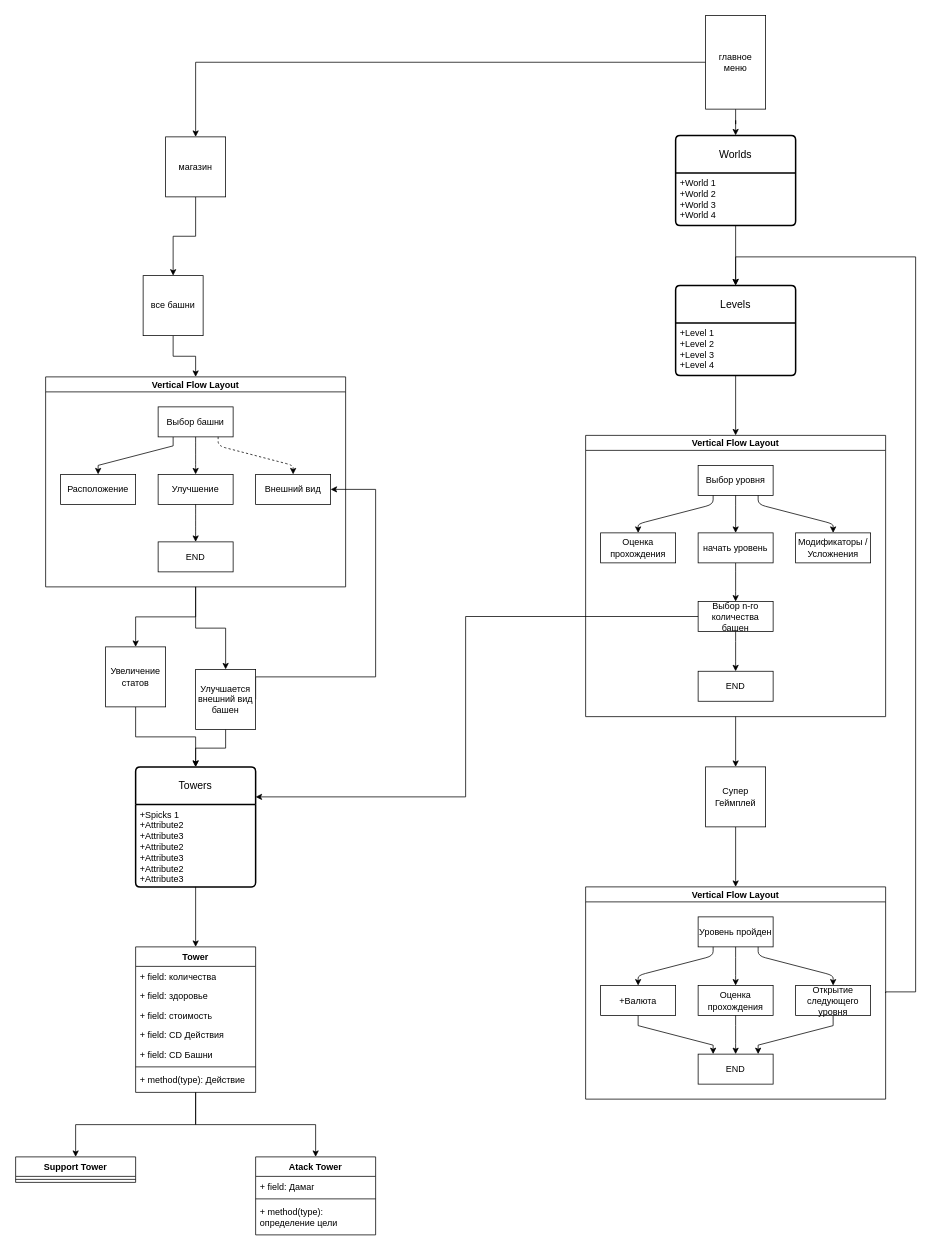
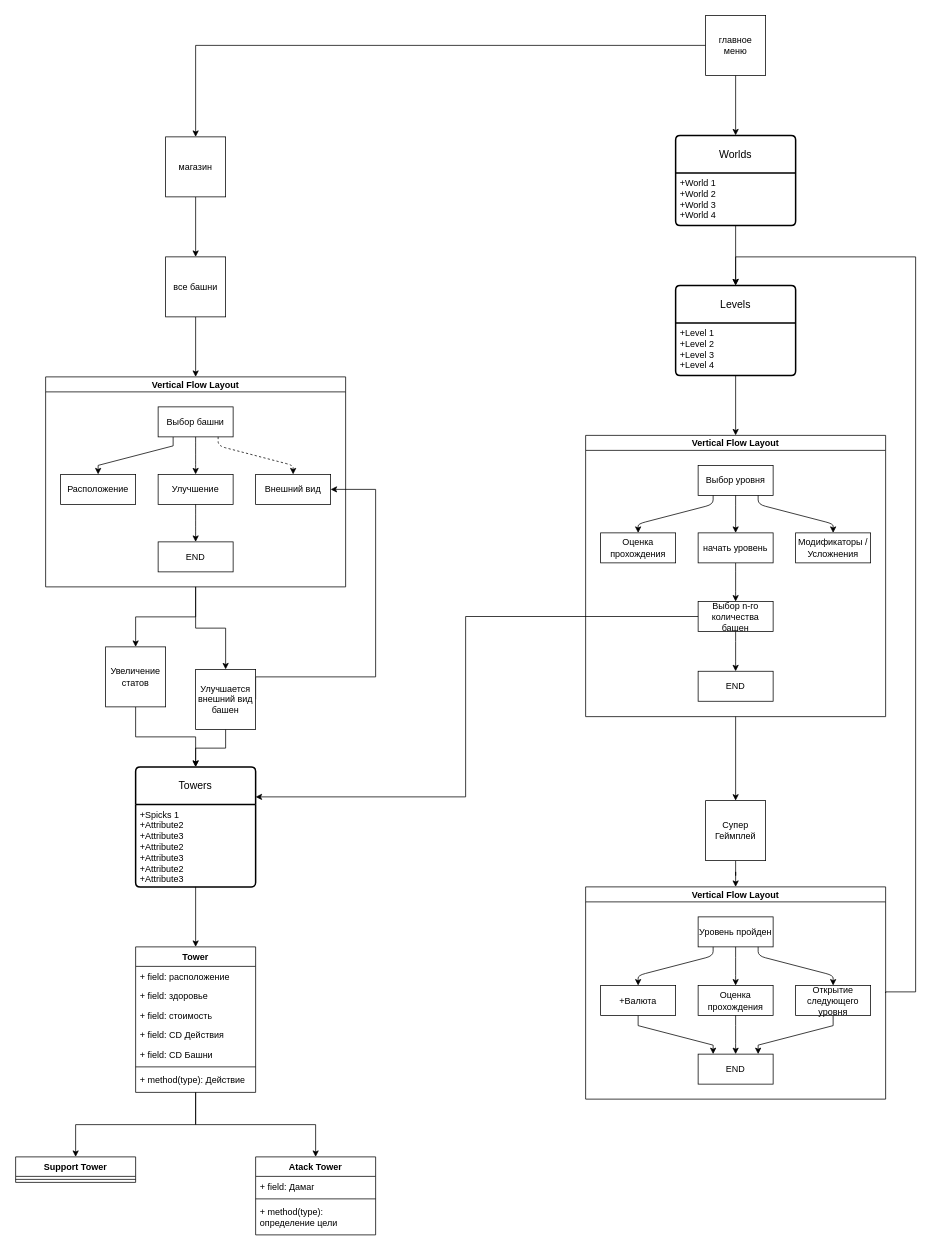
(735, 62) -> (735, 45)
(173, 306) -> (195, 287)
(735, 797) -> (735, 831)
(182, 977) -> (187, 977)
